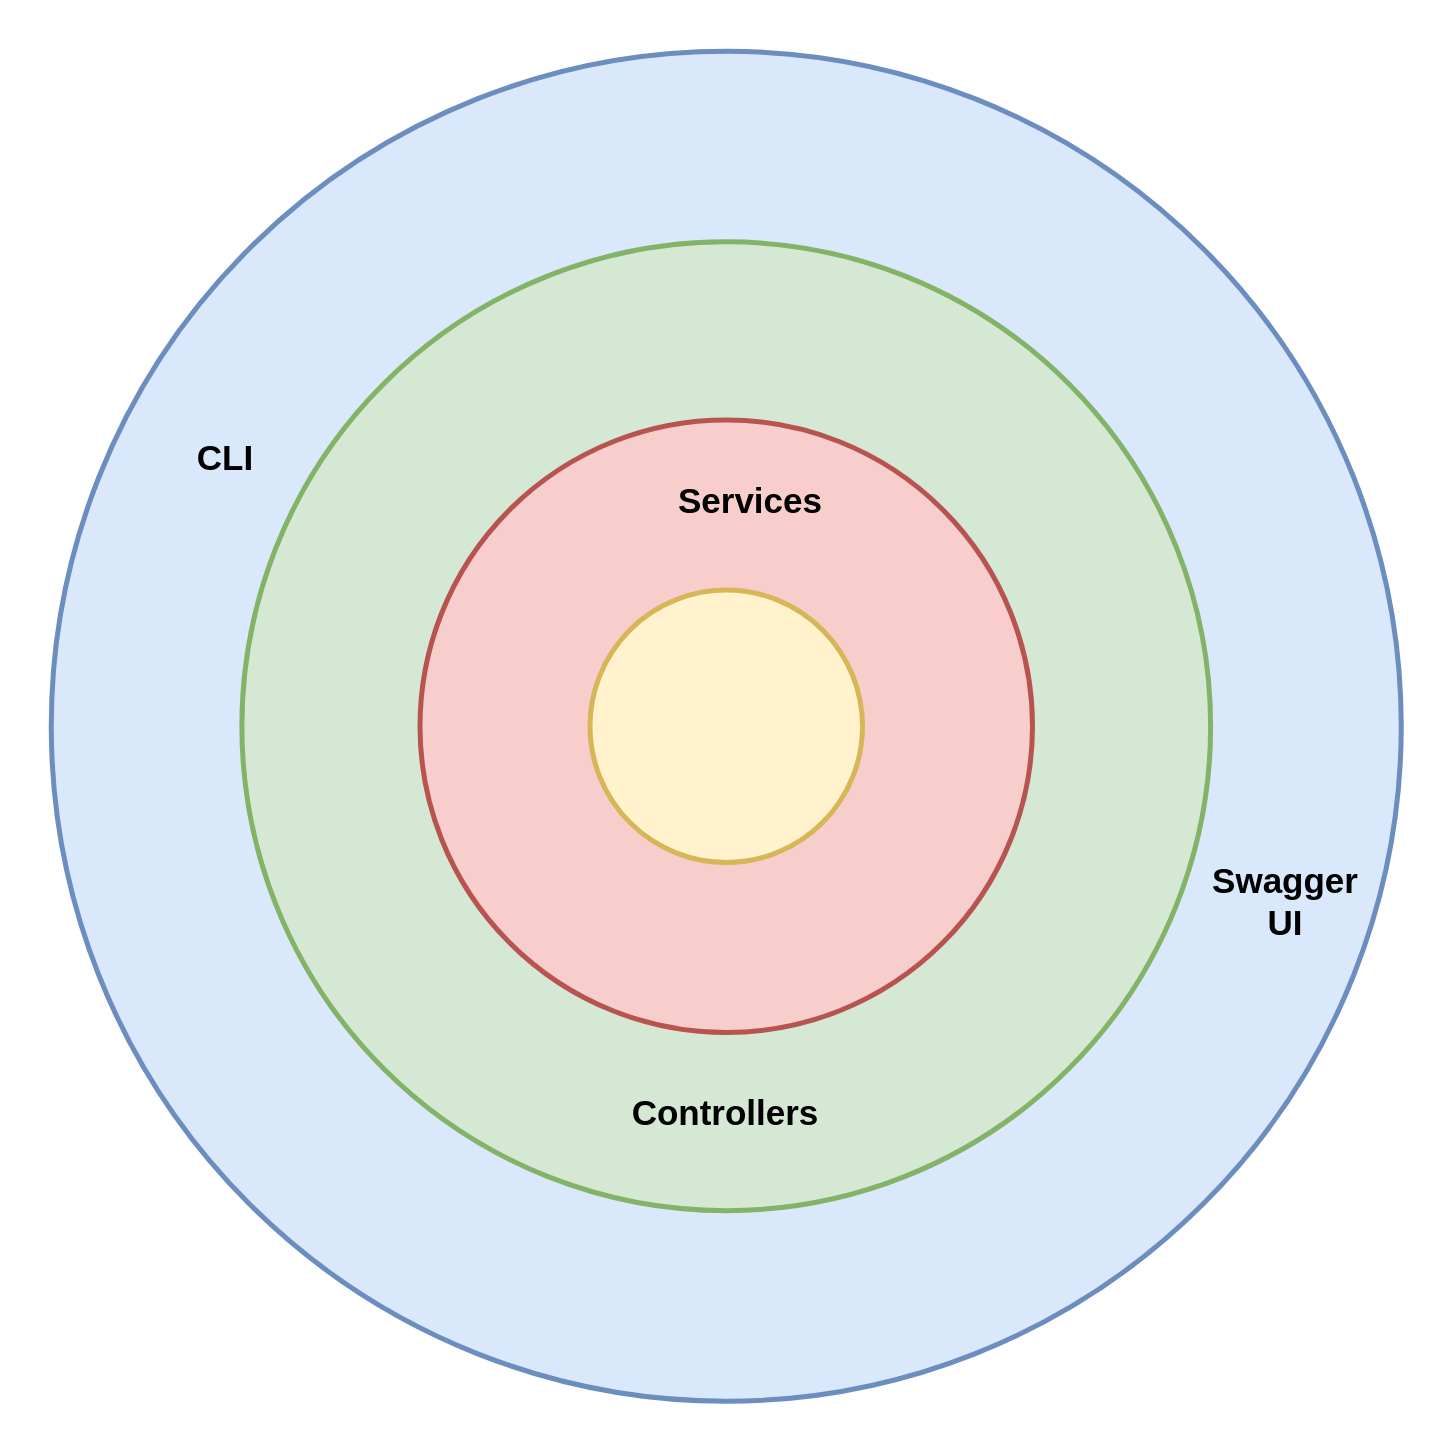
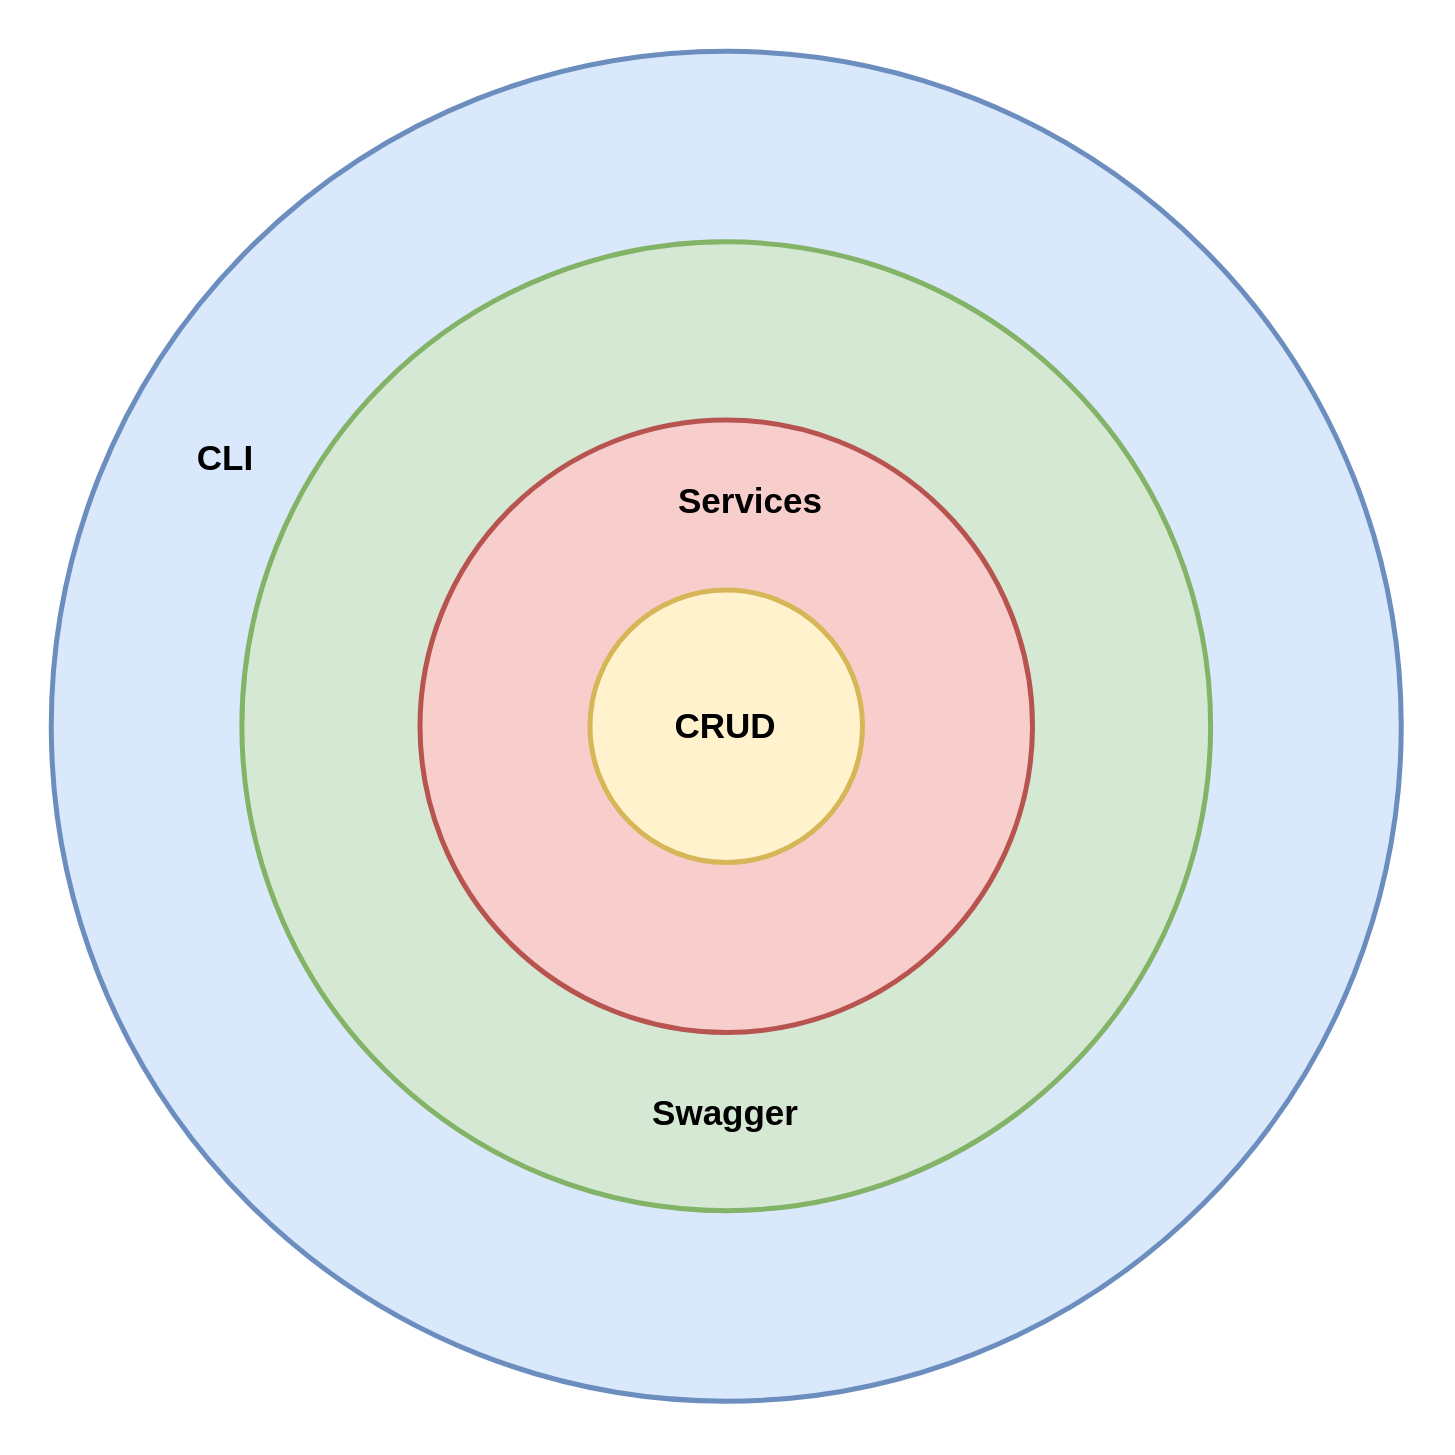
none -> (726, 726)
(1286, 900) -> none
(726, 1114) -> (726, 1114)
